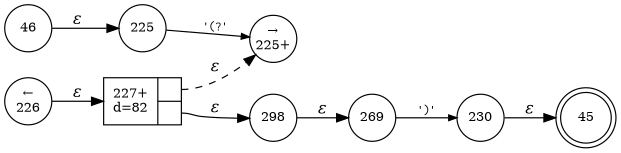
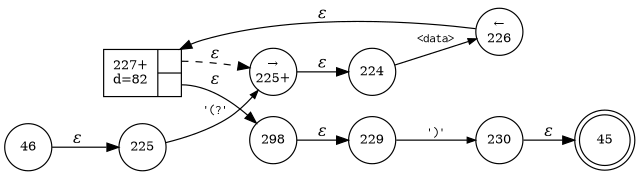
none -> (372, 72)
(372, 118) -> (372, 140)
